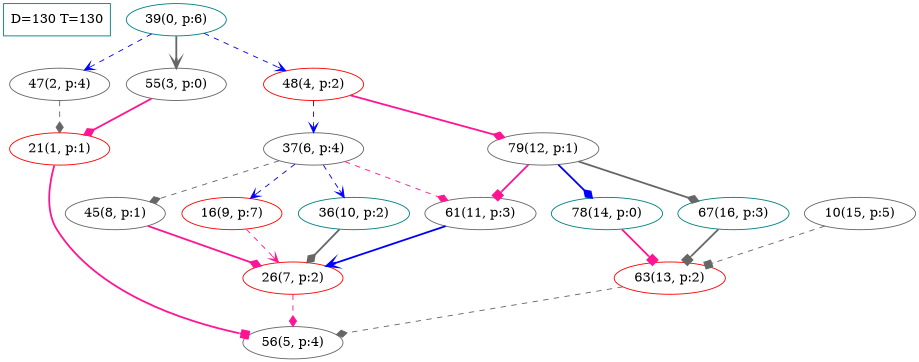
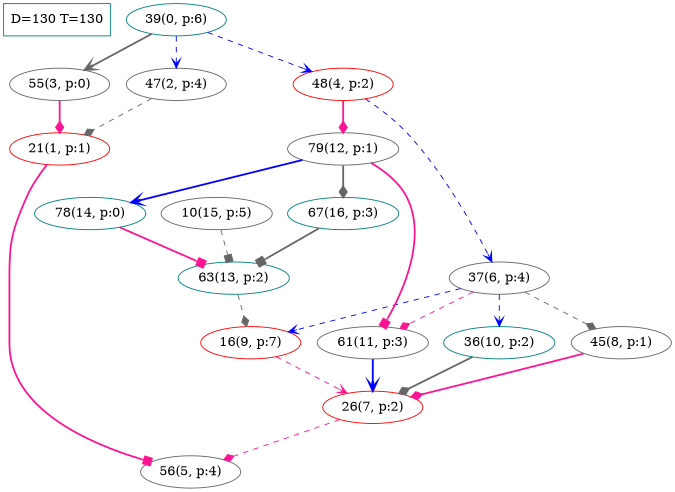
(571, 177) -> (221, 180)
(670, 278) -> (234, 278)
(485, 310) -> (241, 305)
